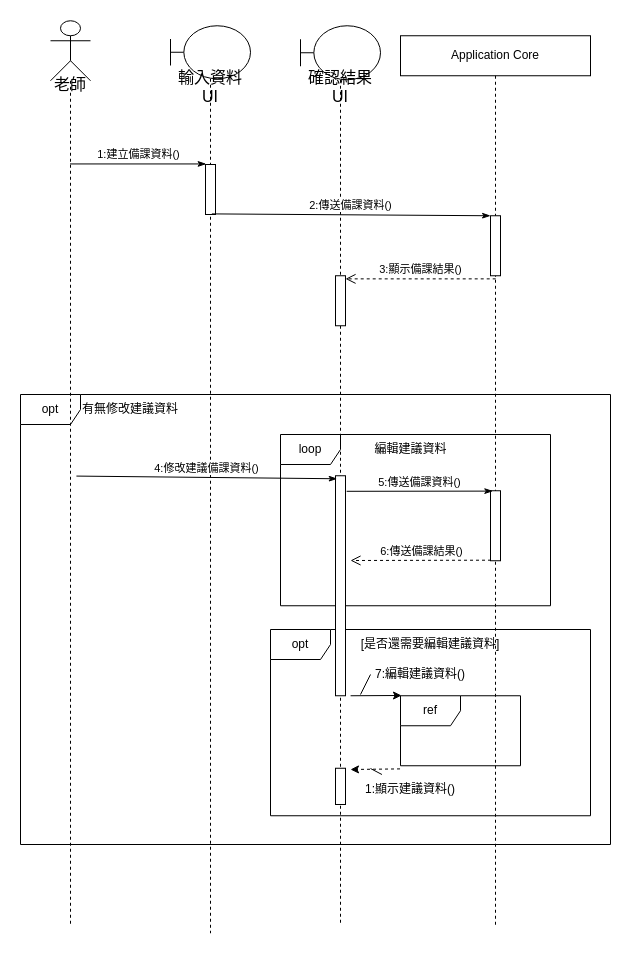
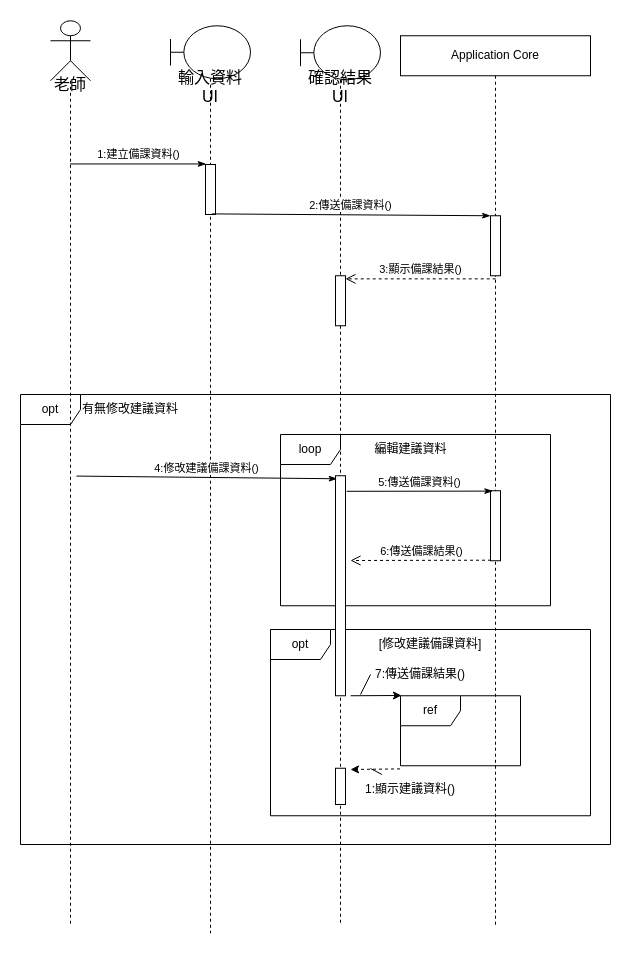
(431, 645) -> (431, 645)
(421, 675) -> (421, 675)
